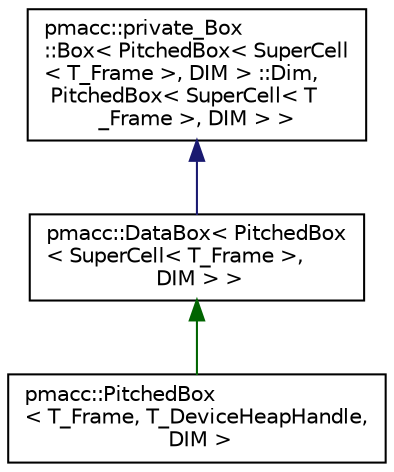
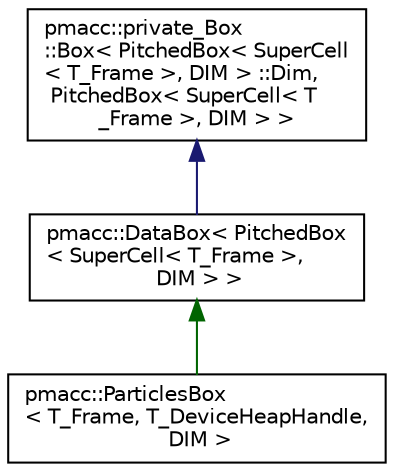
(197, 418) -> (197, 418)
